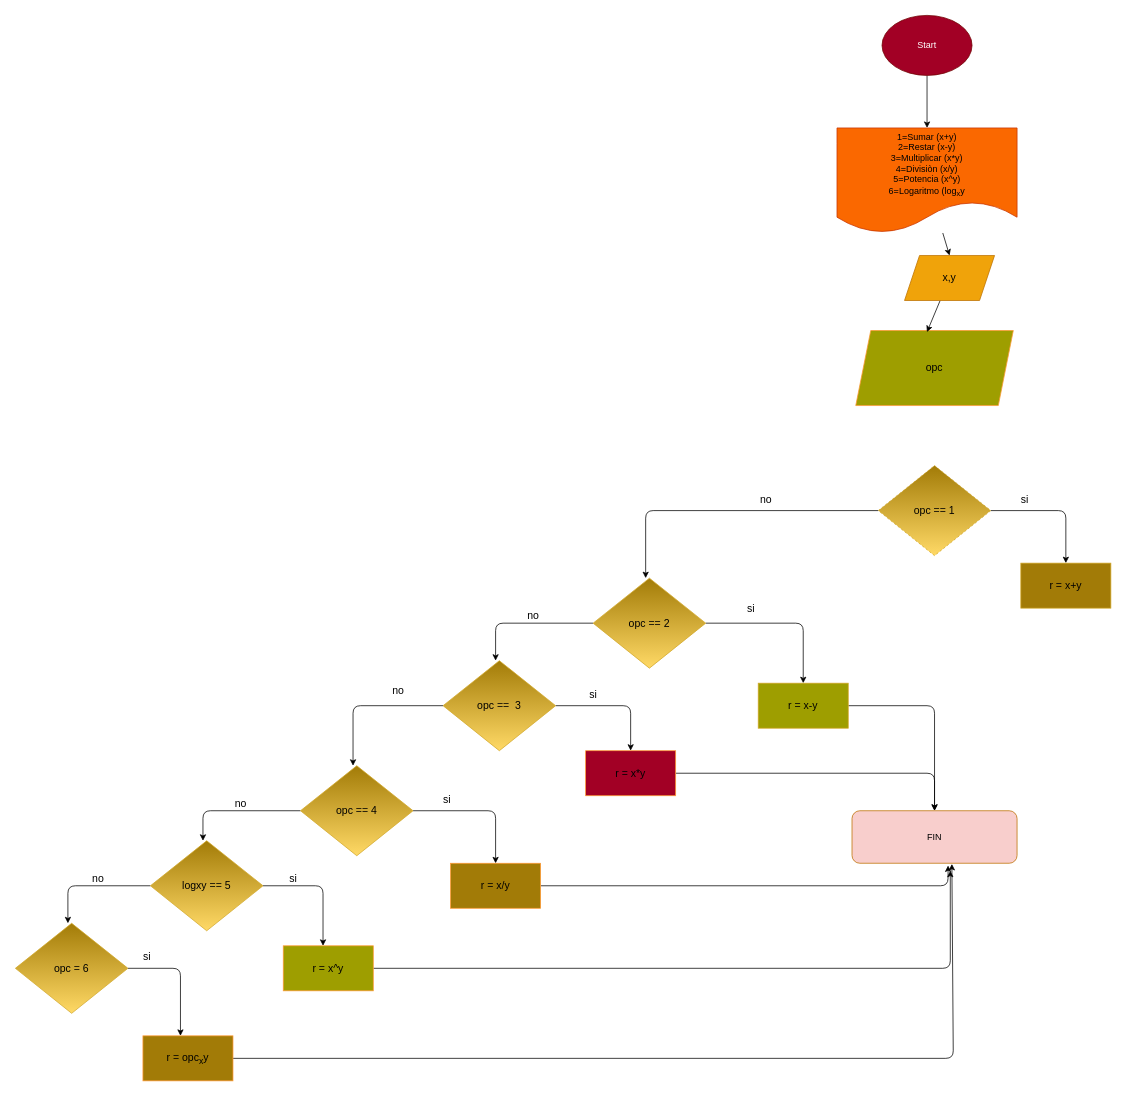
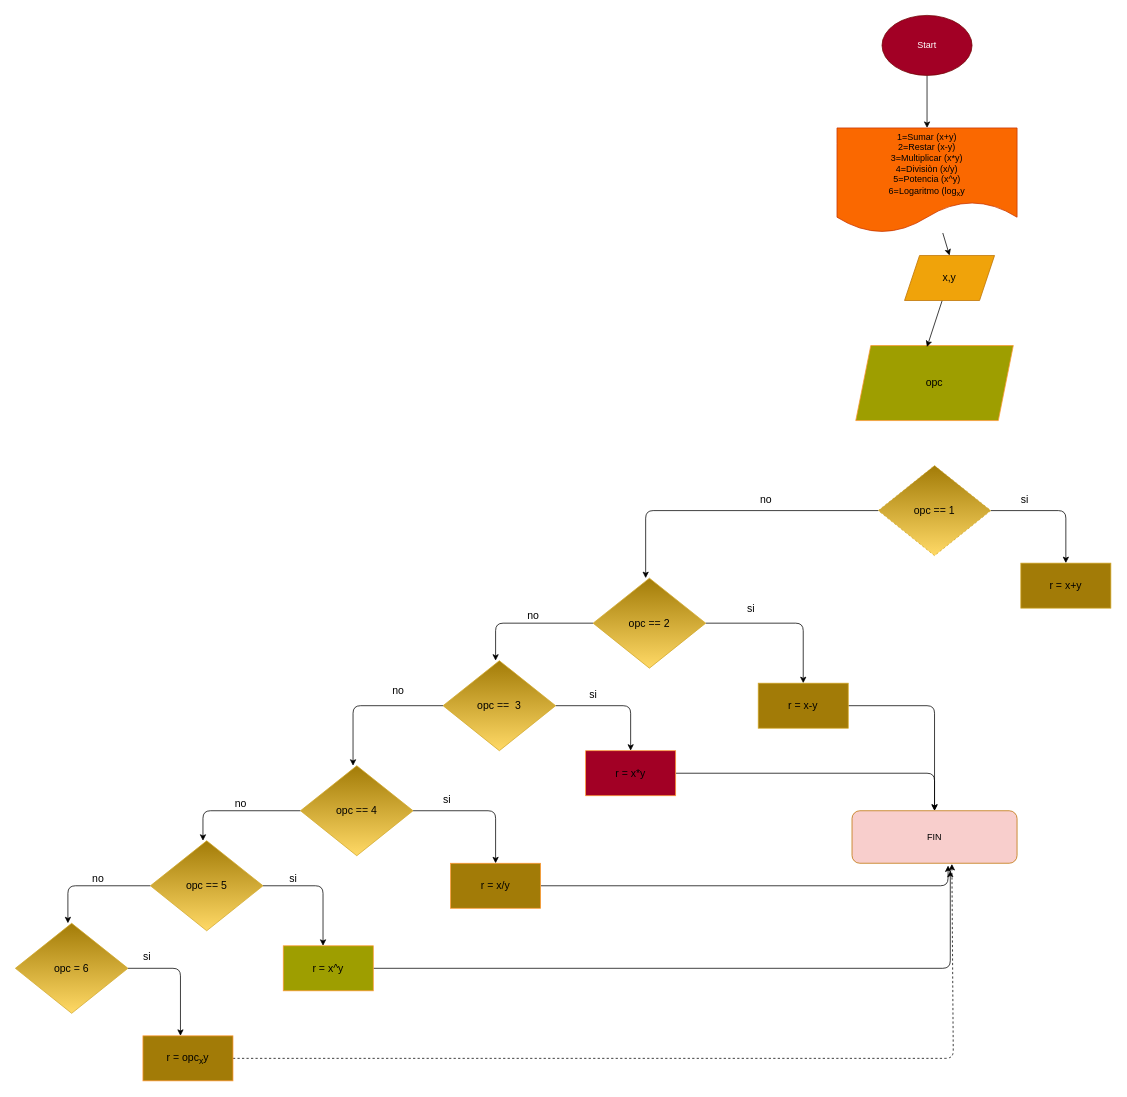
(934, 368) -> (934, 383)
(803, 705) -> (803, 705)
(207, 885) -> (207, 885)
(684, 1058) -> (684, 1058)
